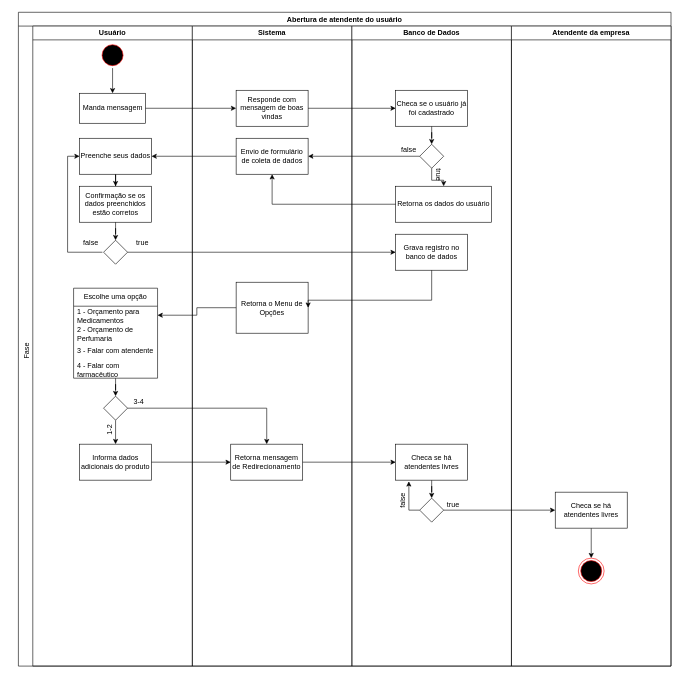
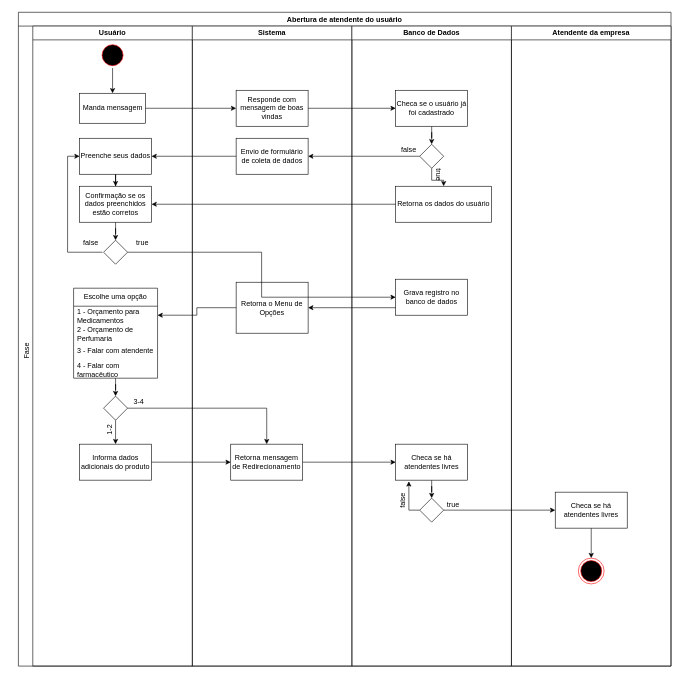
(272, 179) -> (157, 204)
(432, 252) -> (432, 297)
